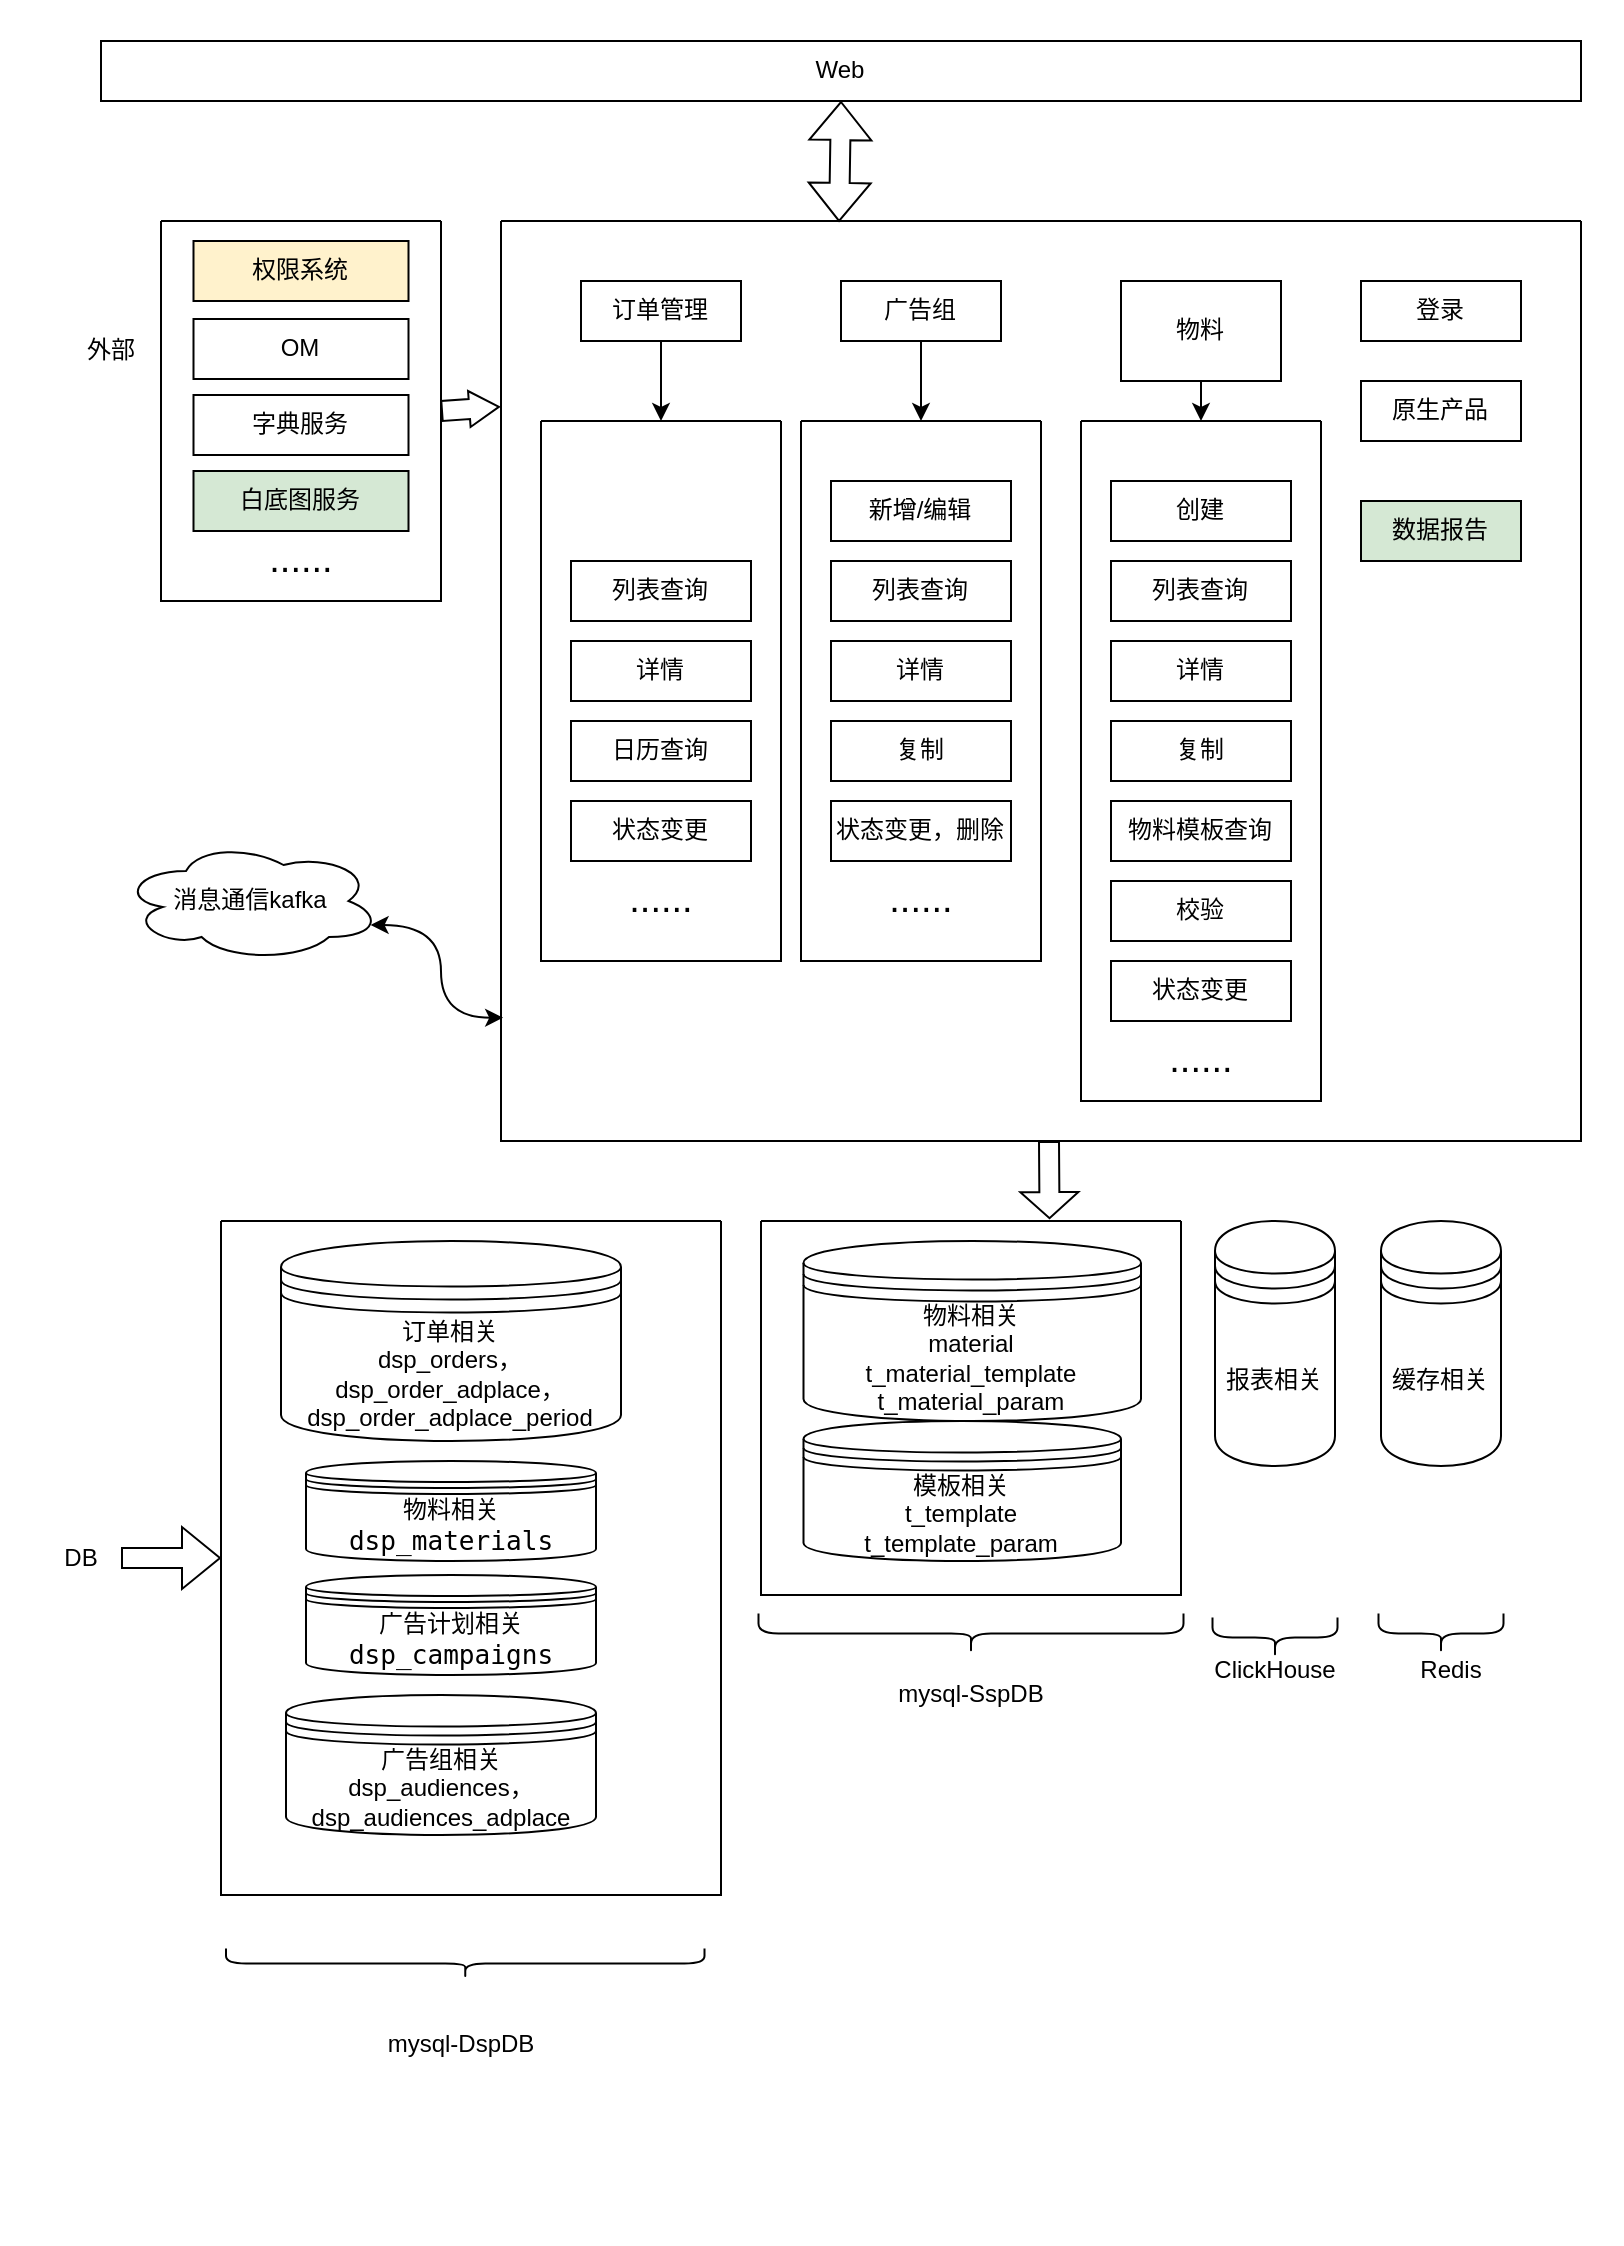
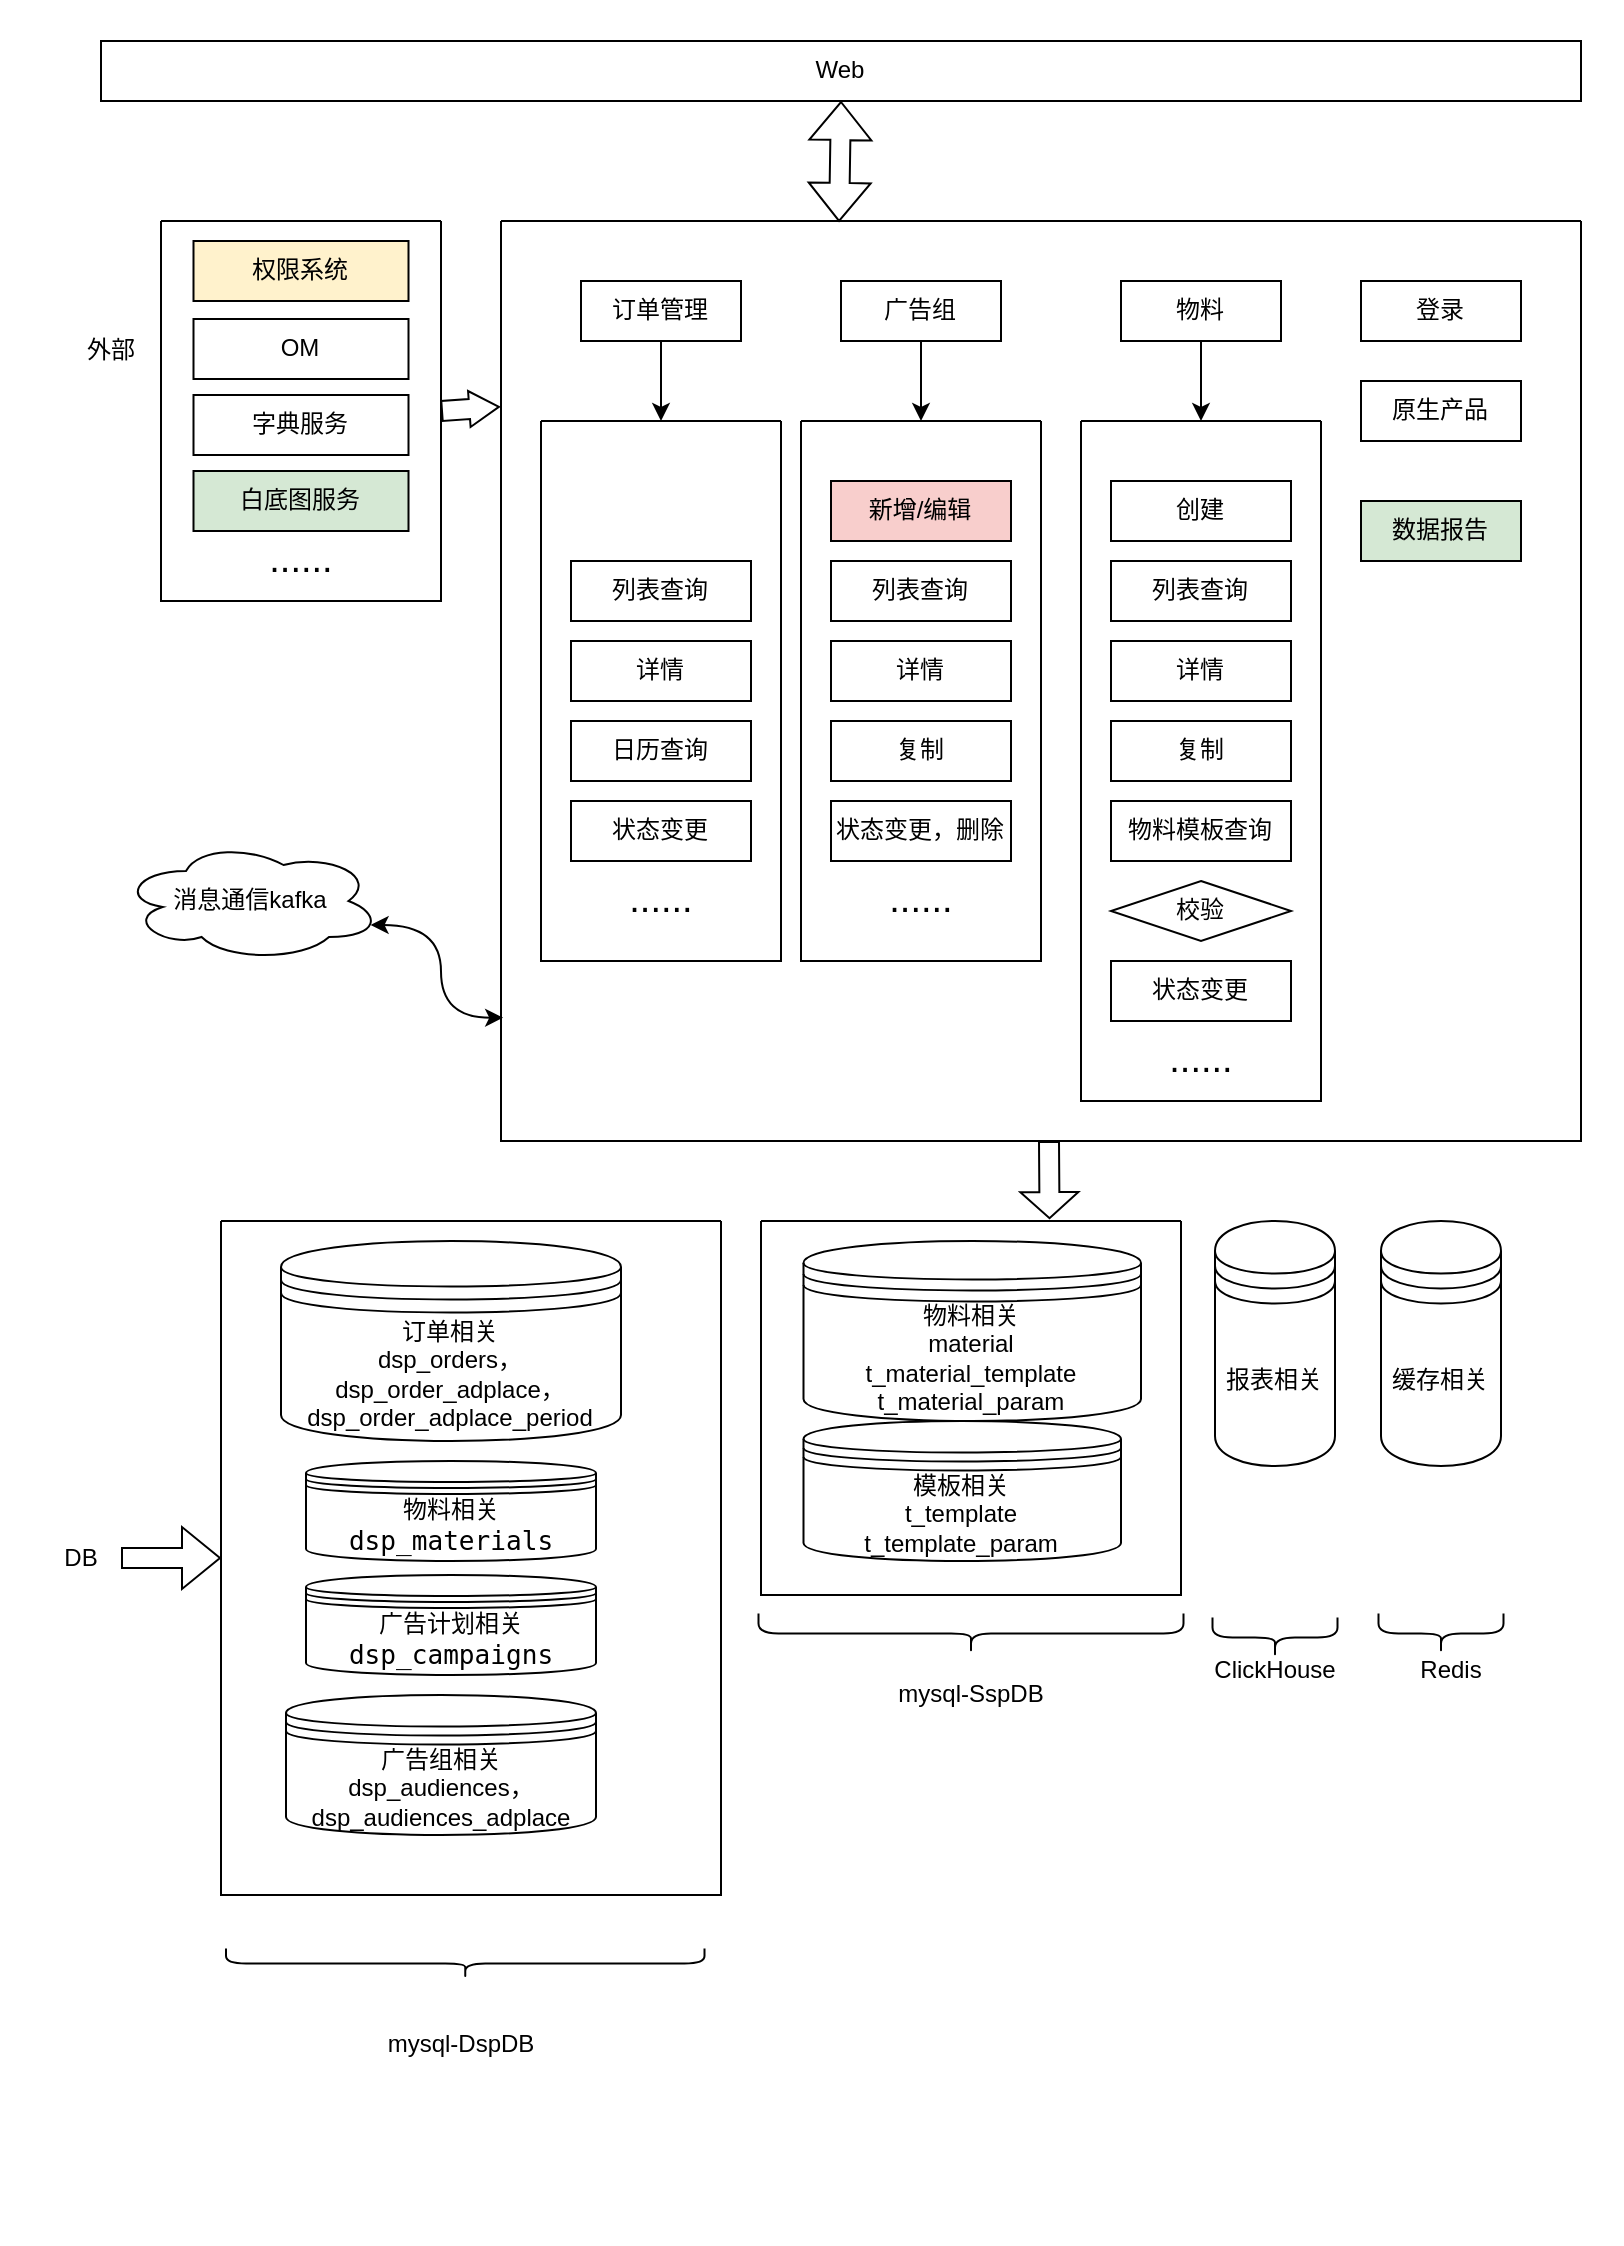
(1201, 331) -> (1201, 311)
(921, 511) -> (921, 511)
(1201, 911) -> (1201, 911)
